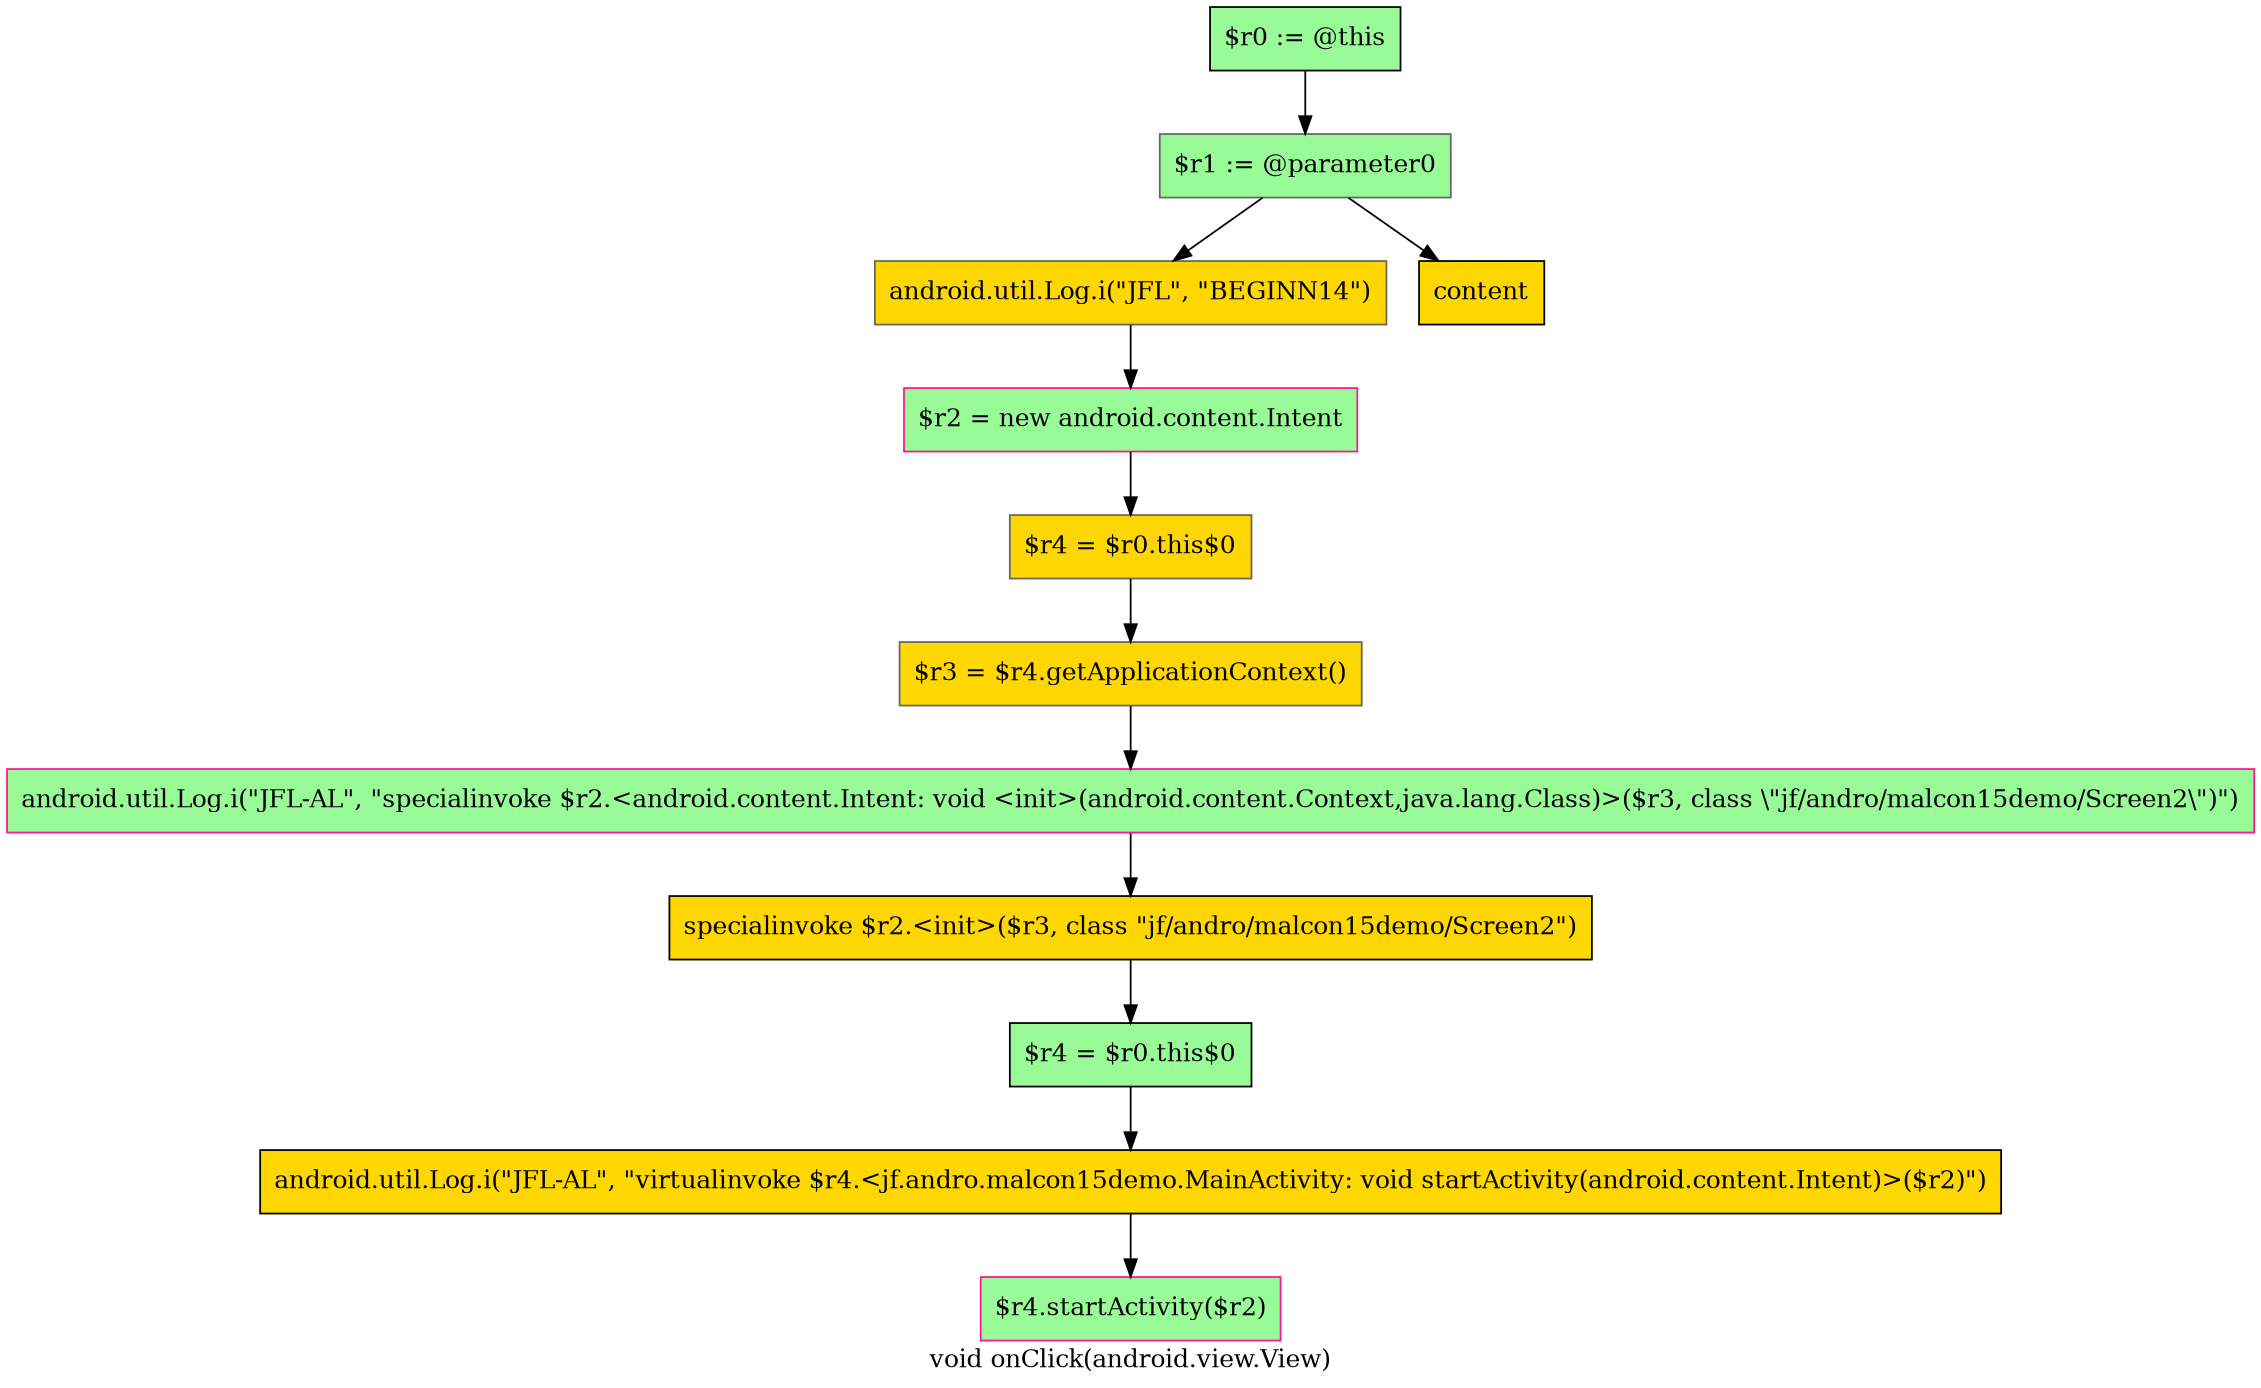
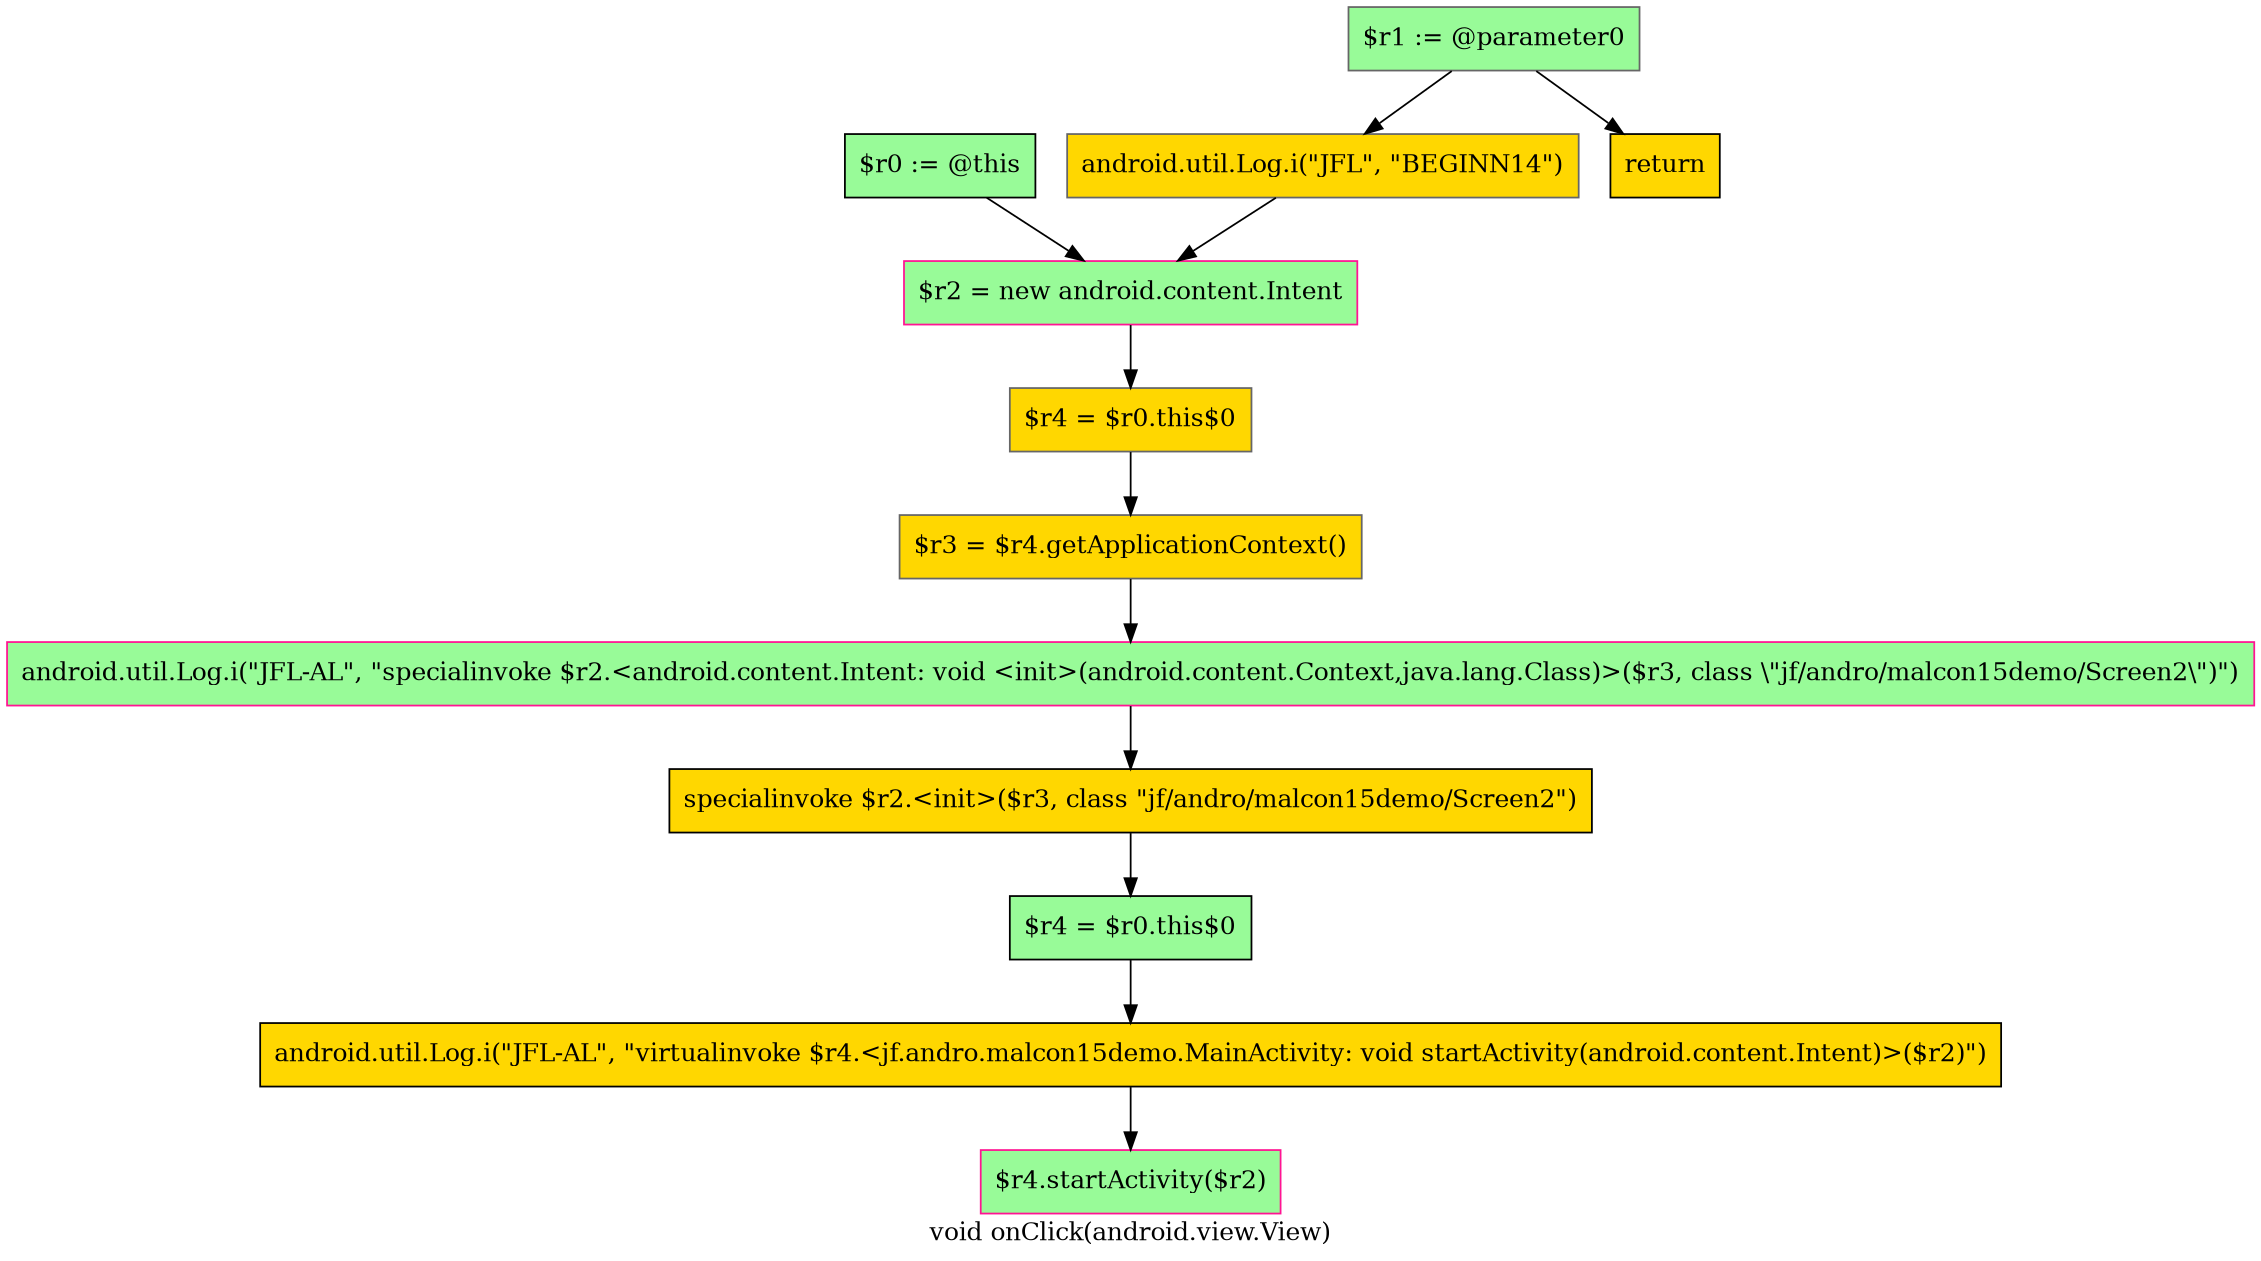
(1305, 94) -> (1028, 224)
(1482, 293) -> (1665, 166)
